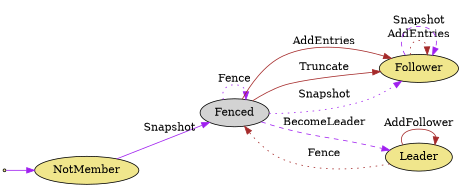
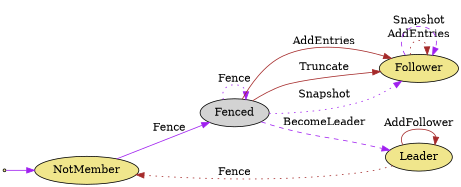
(170, 128) -> (170, 128)
(314, 167) -> (269, 179)
